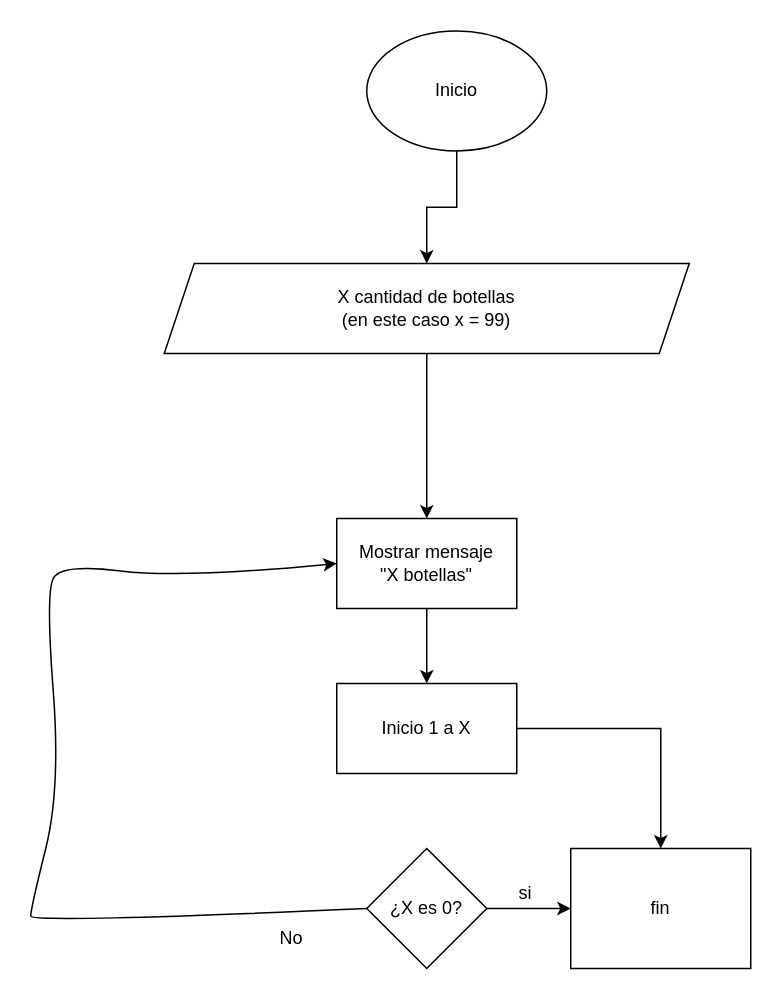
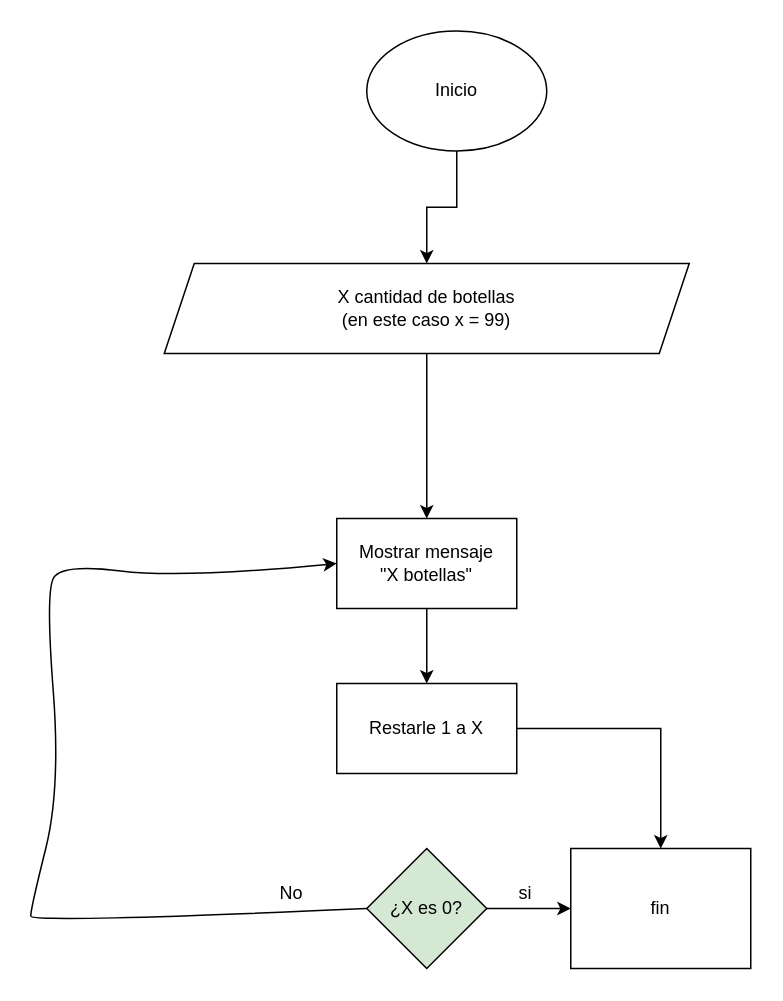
(427, 728) -> (427, 728)
(427, 908) -> (427, 908)
(292, 938) -> (292, 893)
